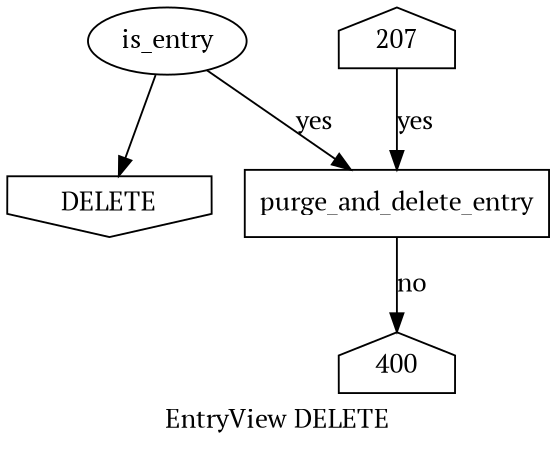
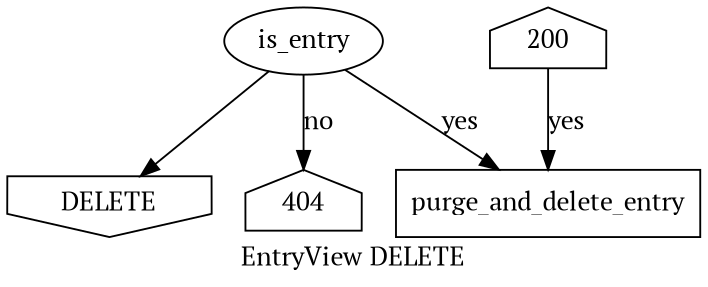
(397, 41) -> (548, 41)
none -> (304, 203)
(397, 366) -> none
